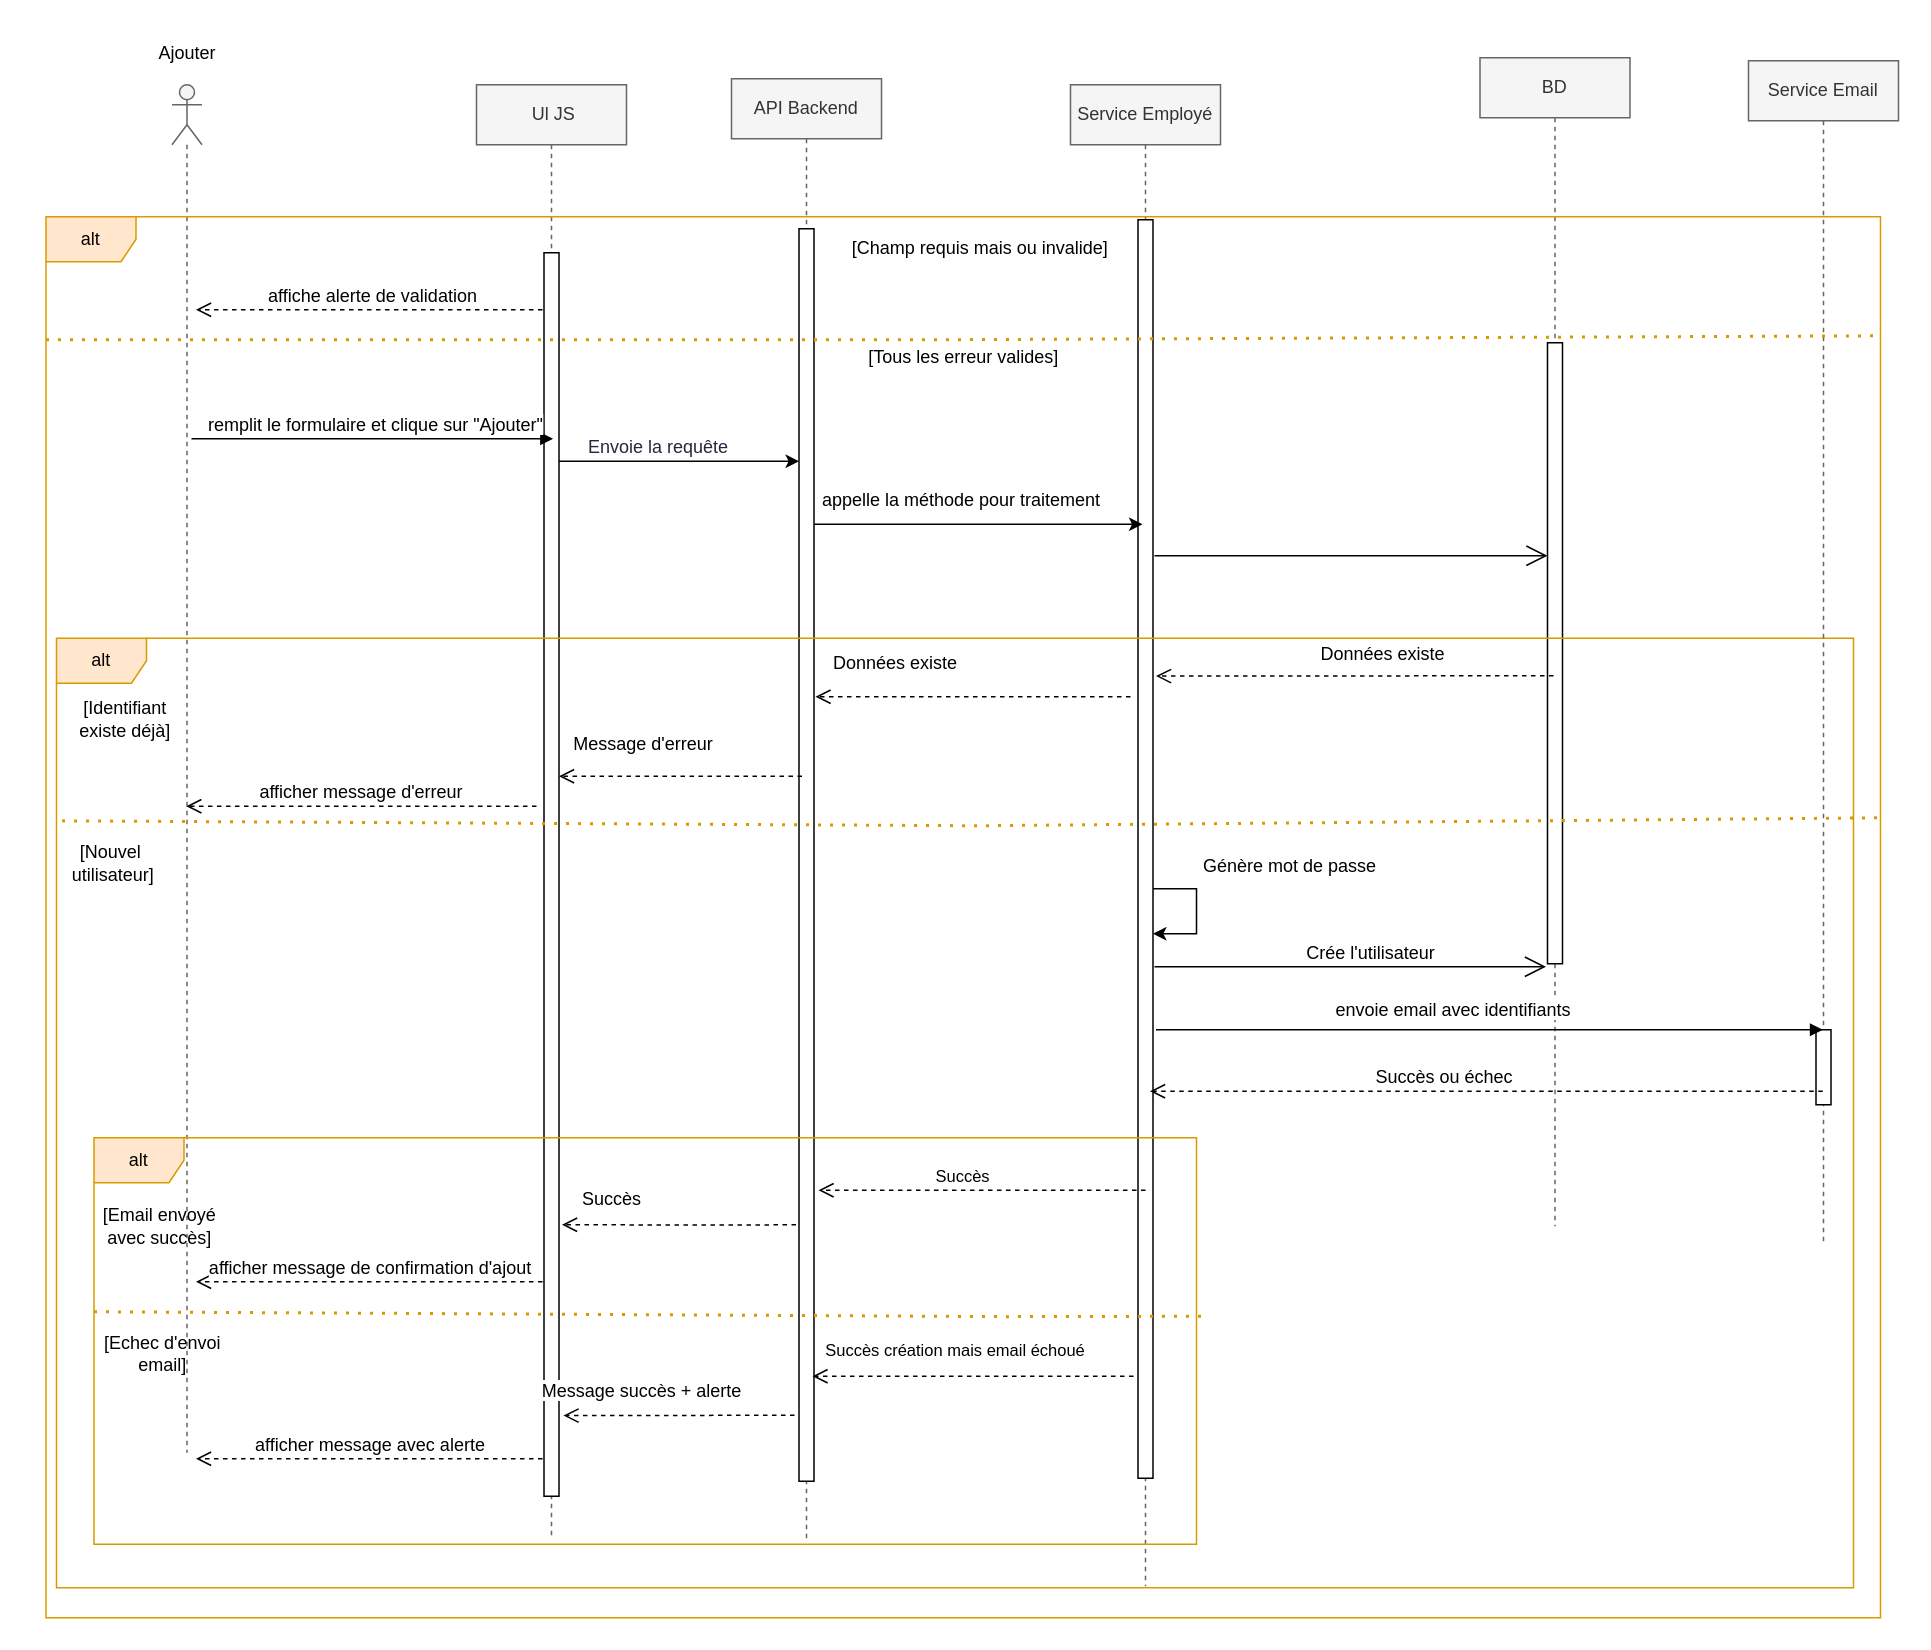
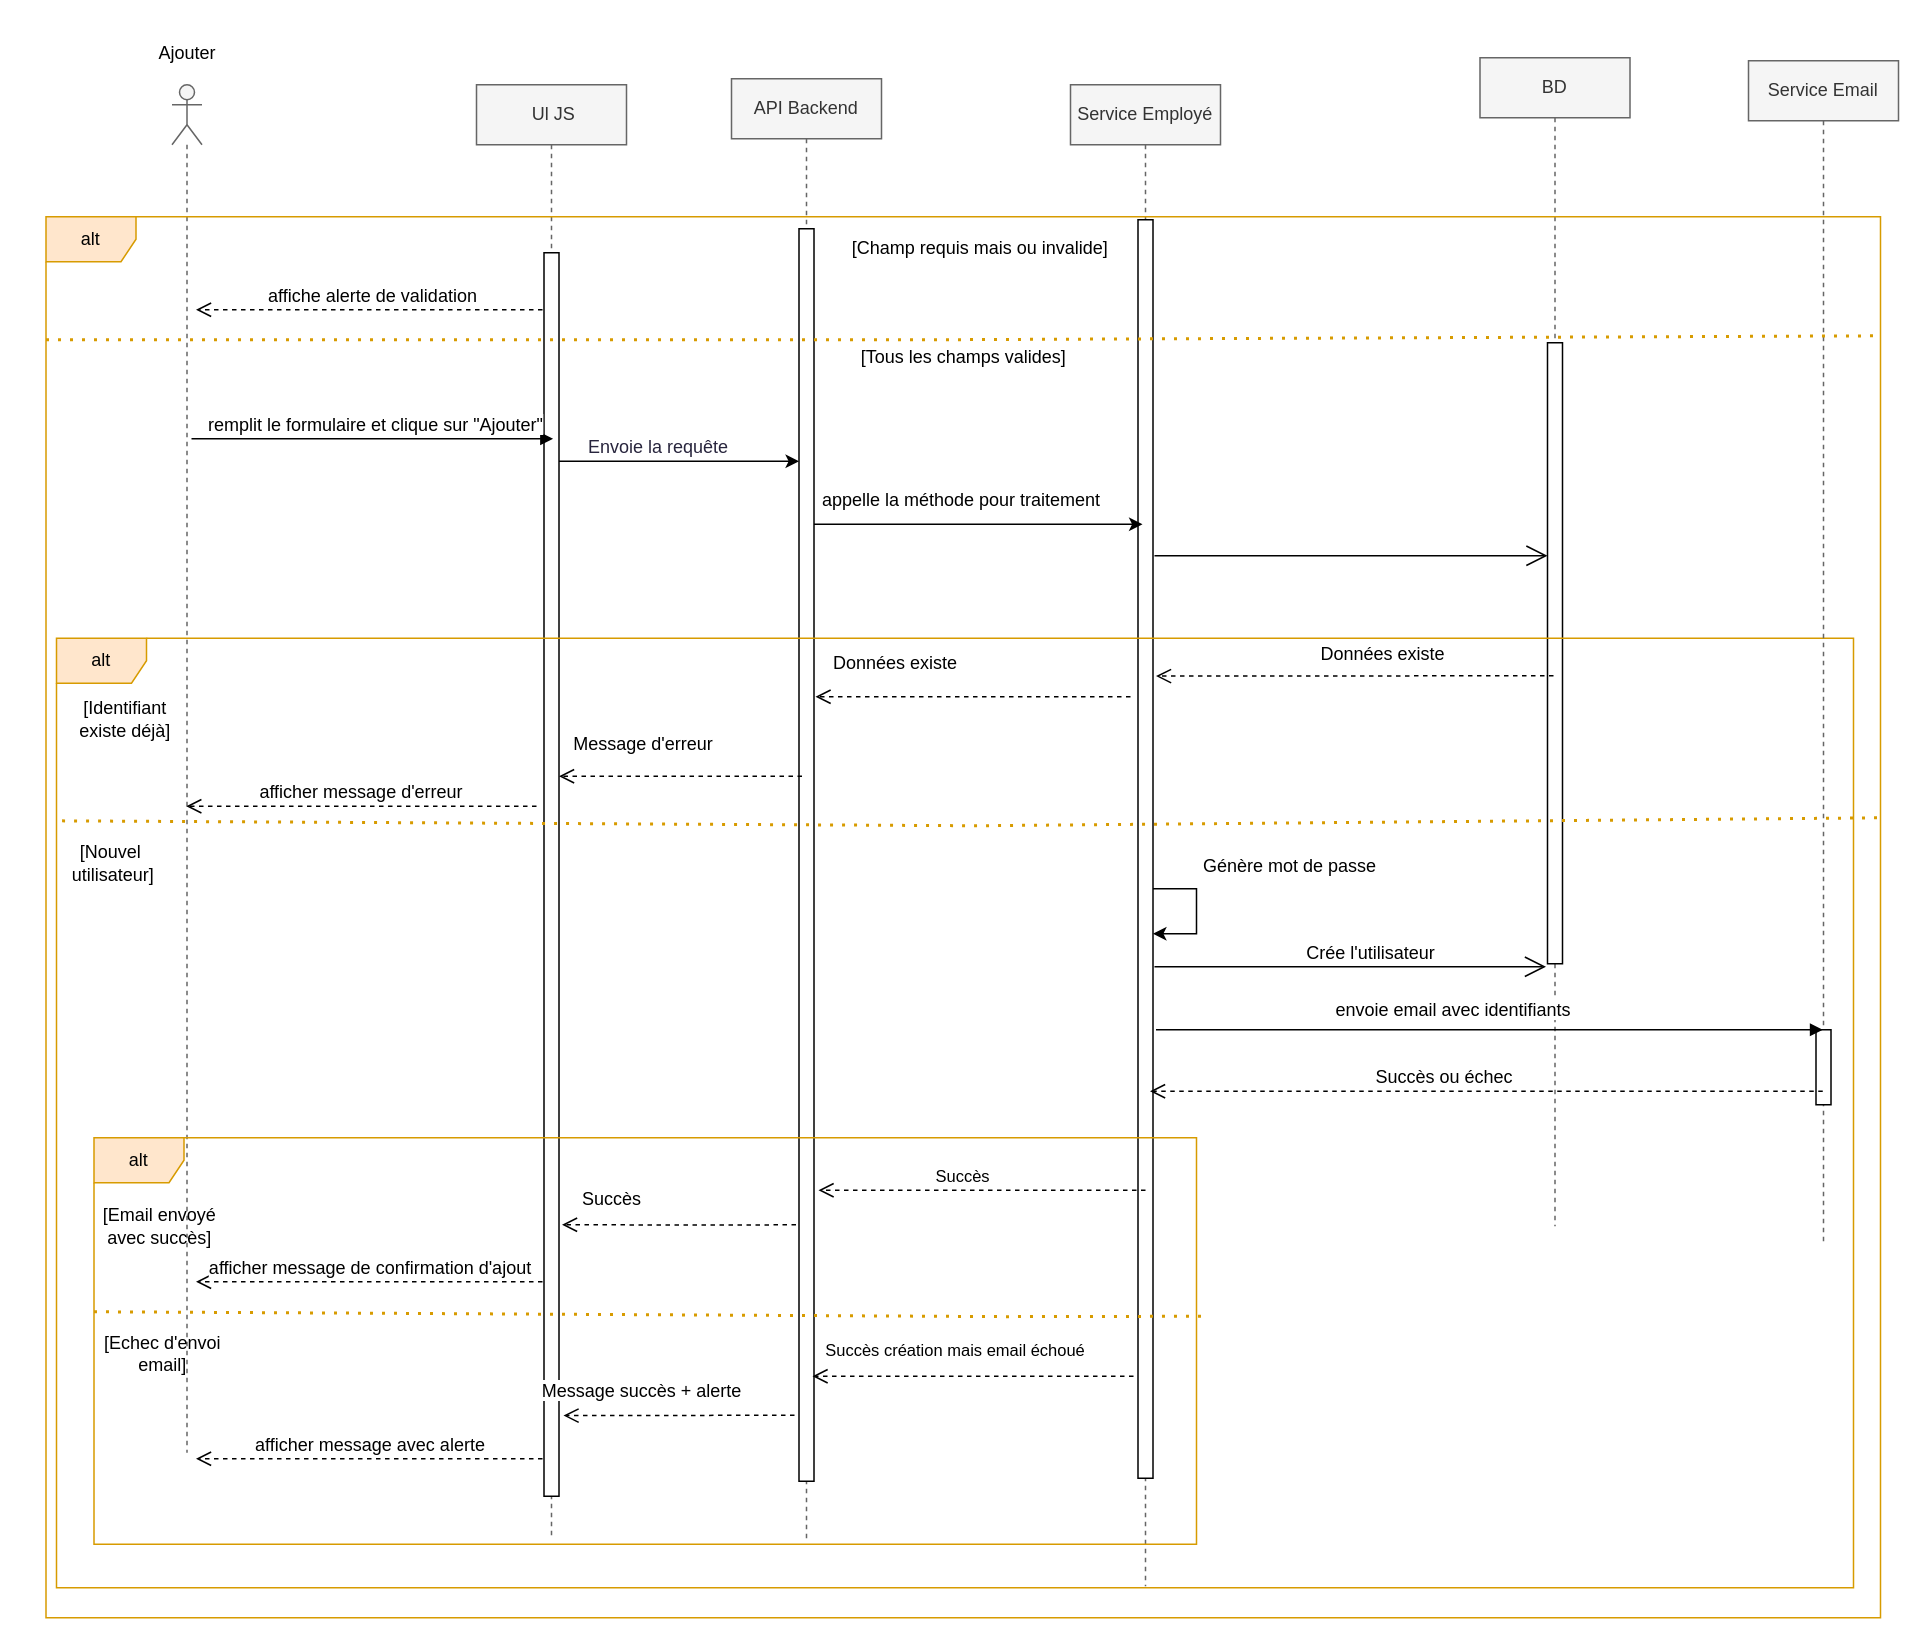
(964, 358) -> (964, 358)
